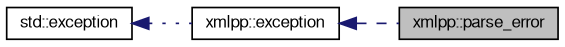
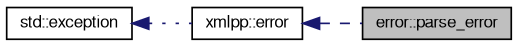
(266, 23) -> (247, 23)
(479, 23) -> (437, 23)
